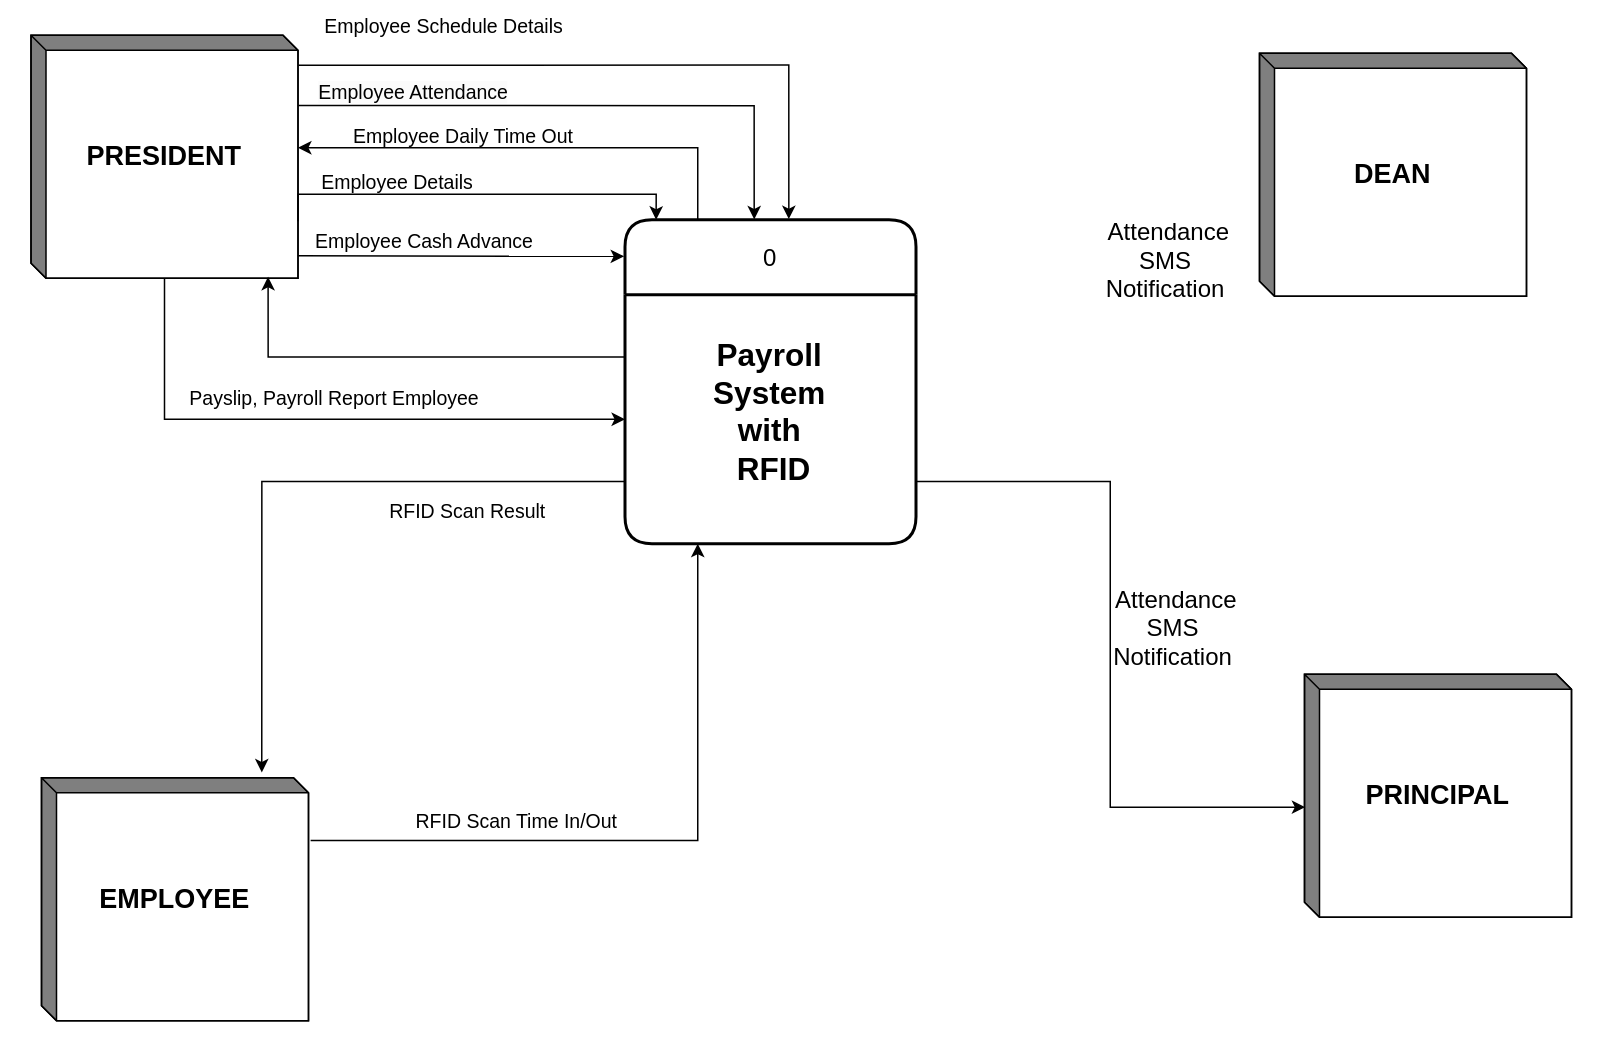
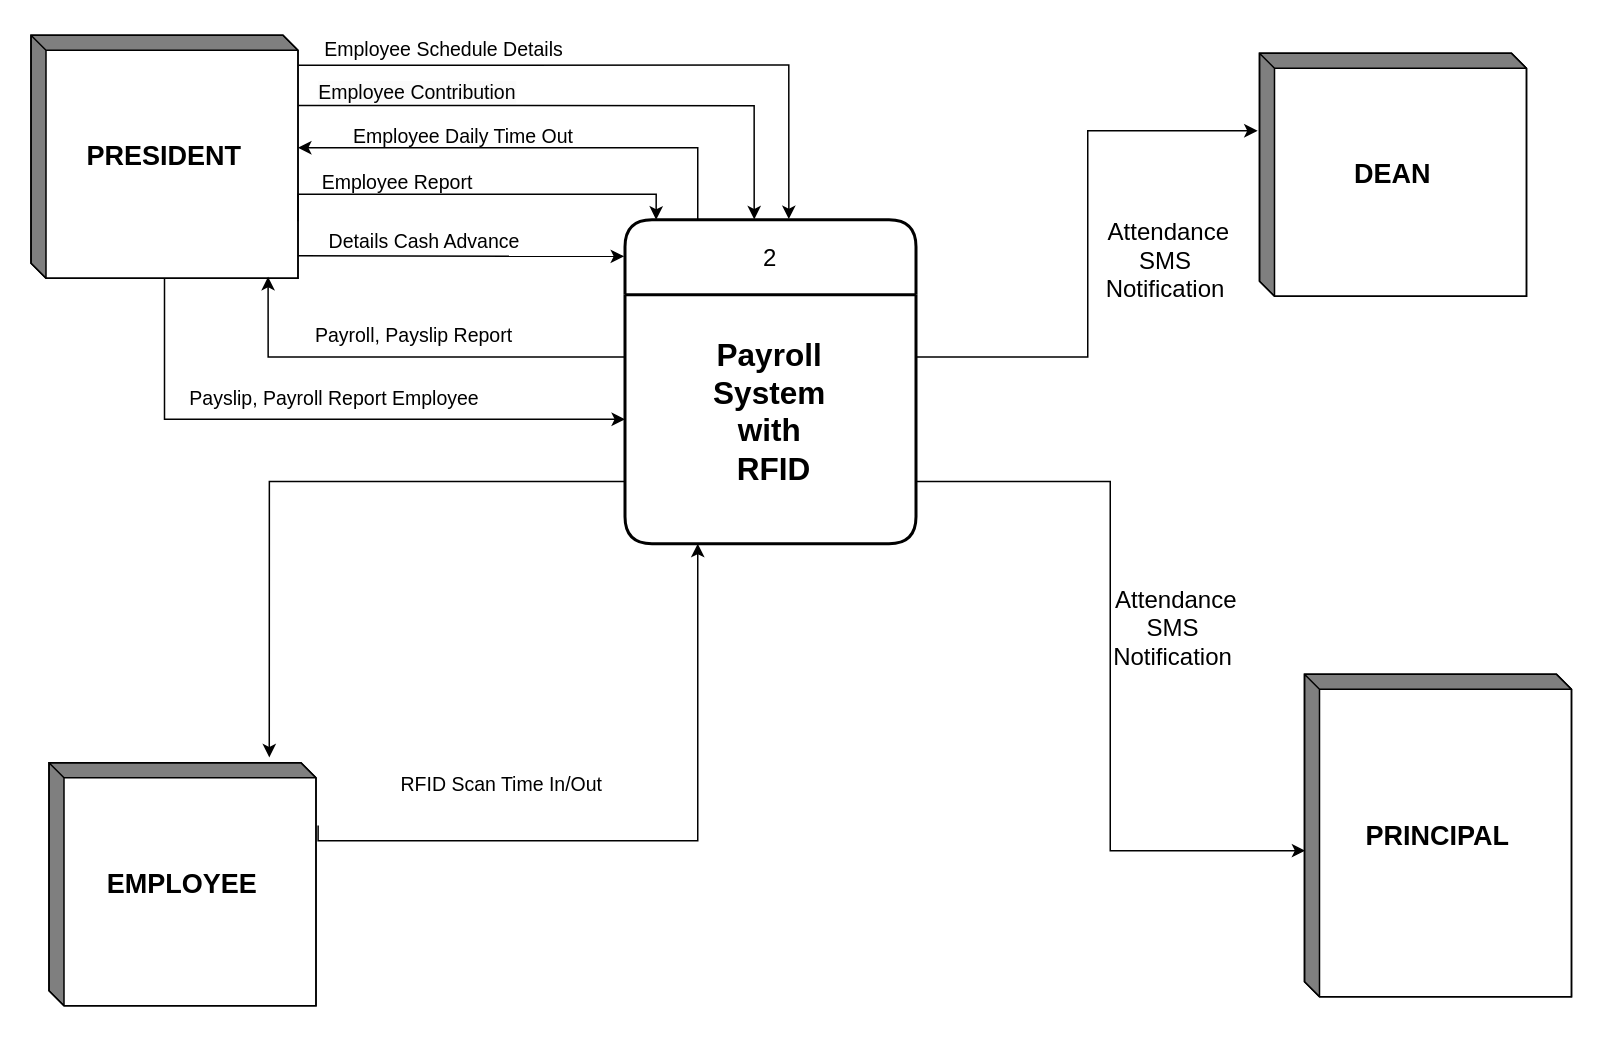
(445, 26) -> (445, 48)
(410, 93) -> (415, 93)
(398, 182) -> (398, 182)
(425, 241) -> (425, 241)
none -> (1088, 249)
(770, 257) -> (770, 257)
none -> (414, 335)
(465, 510) -> none
(1438, 796) -> (1438, 836)
(517, 821) -> (502, 784)
(175, 899) -> (182, 884)
